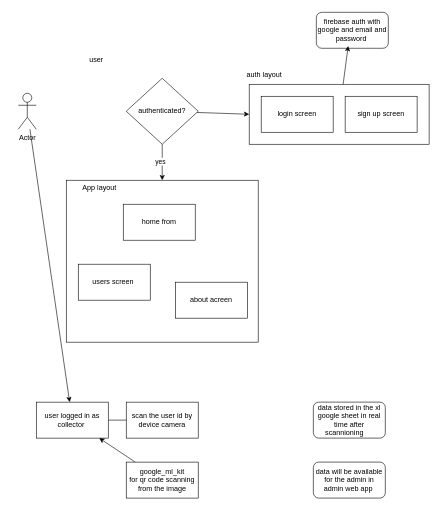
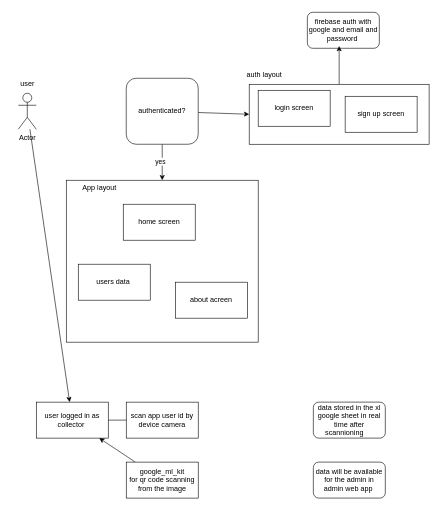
(353, 30) -> (344, 30)
(96, 60) -> (27, 84)
(162, 111) -> (162, 111)
(297, 114) -> (294, 108)
(159, 222) -> (159, 222)
(114, 282) -> (114, 282)
(162, 420) -> (162, 420)
